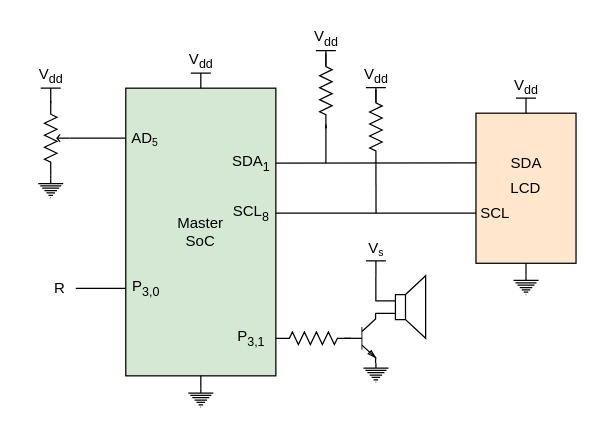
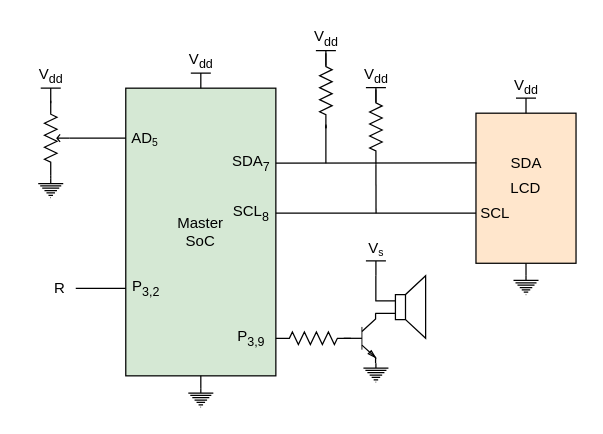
(251, 163) -> (251, 163)
(146, 288) -> (146, 288)
(251, 338) -> (251, 338)
